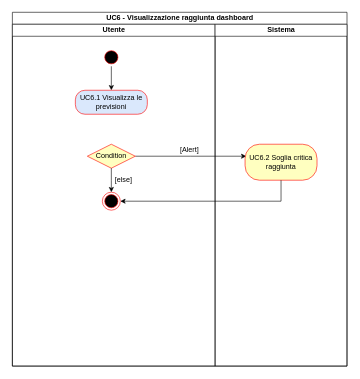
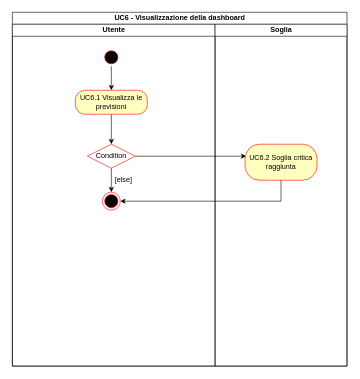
(180, 18) -> (180, 18)
(281, 30) -> (281, 30)
(111, 102) -> (111, 102)
none -> (111, 138)
(189, 150) -> none
(111, 156) -> (111, 156)
